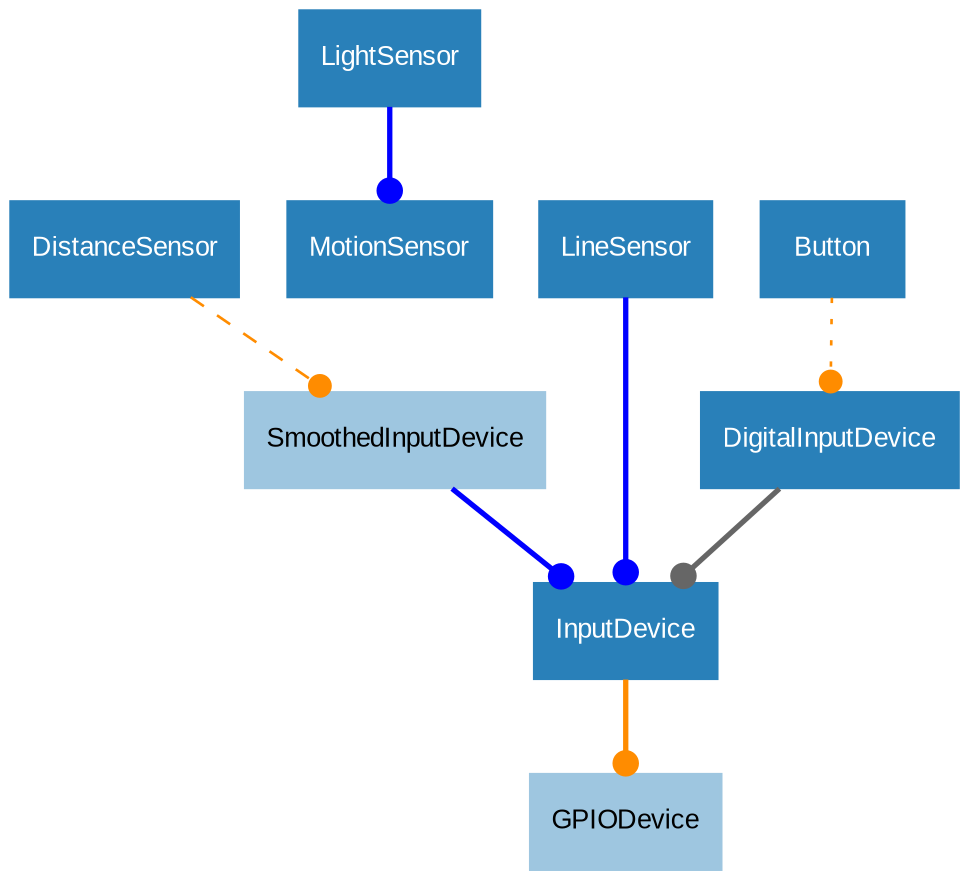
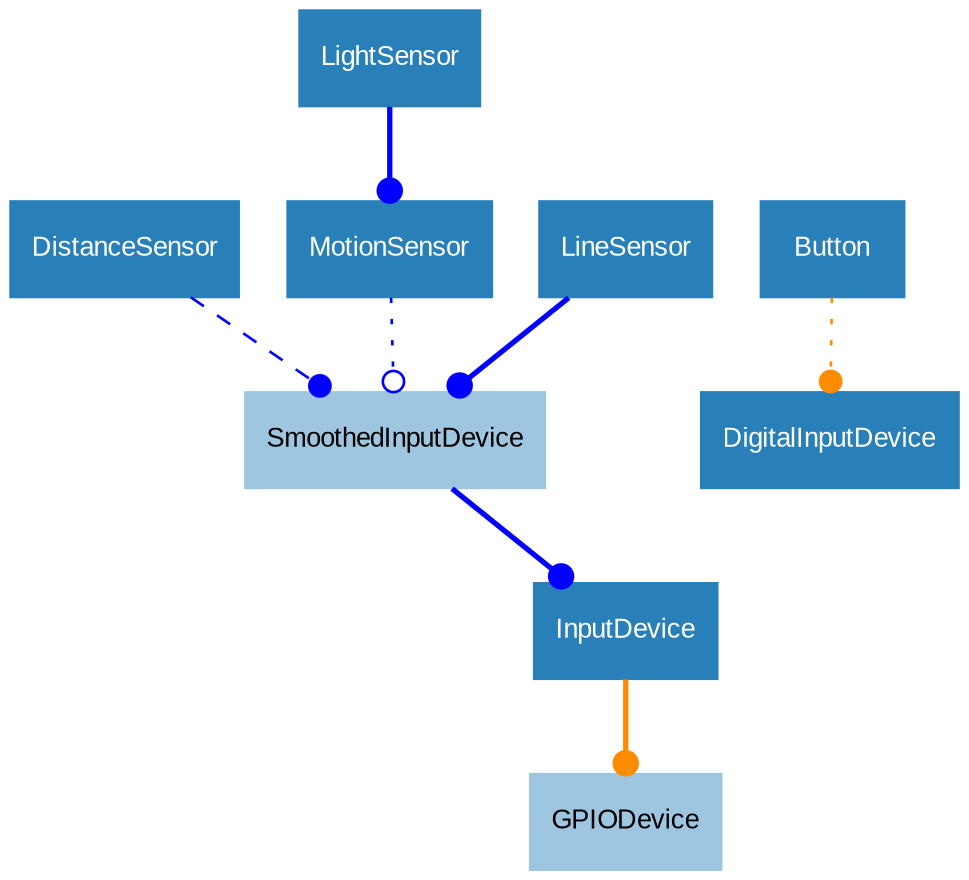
none -> (392, 334)
(251, 338) -> (251, 338)
(626, 429) -> (519, 338)
(736, 528) -> none
